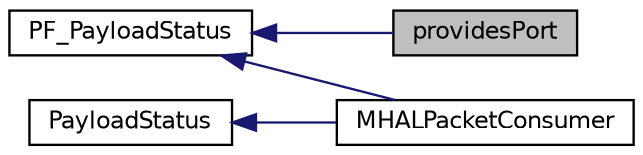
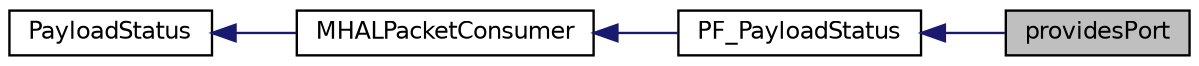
(320, 81) -> (648, 33)
